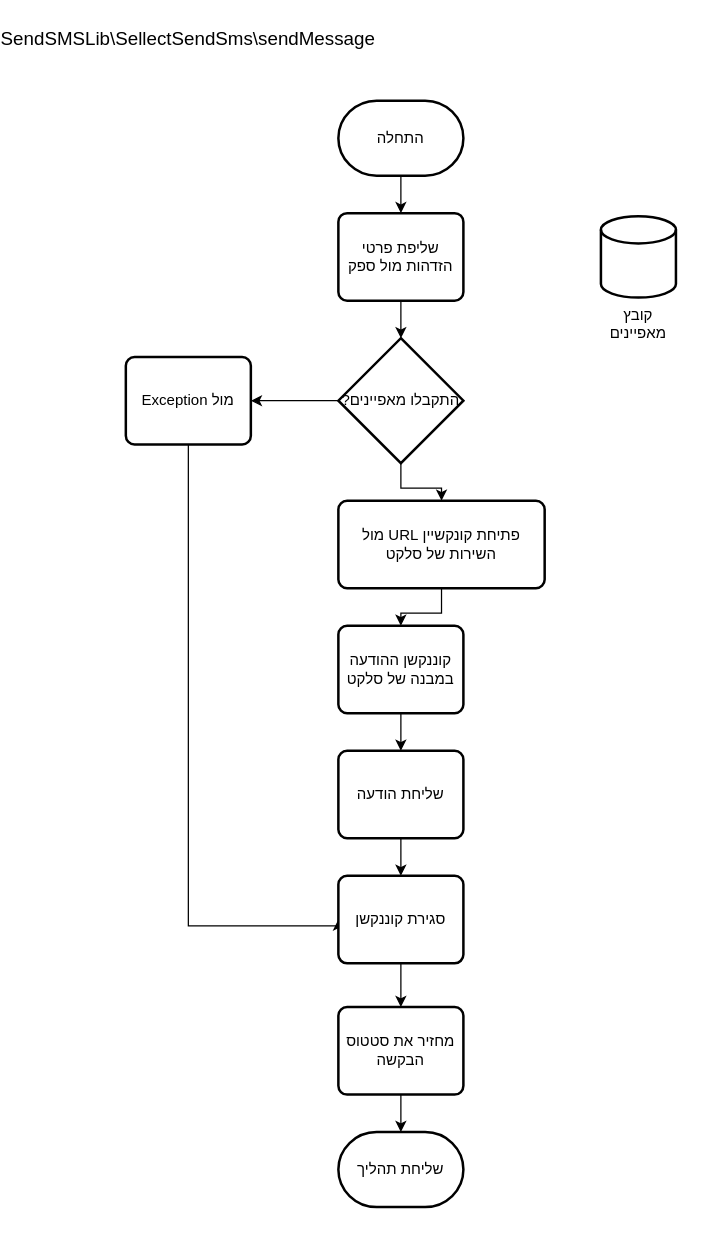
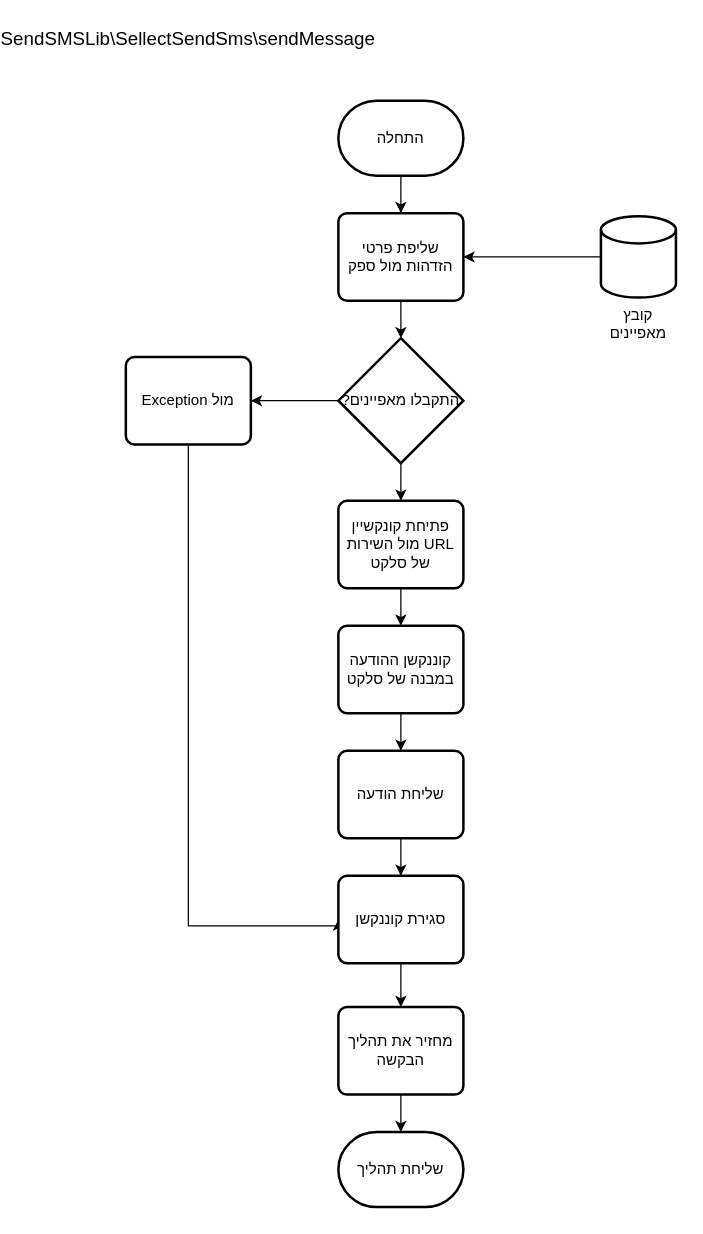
none -> (536, 257)
(441, 544) -> (401, 544)
(401, 1051) -> (401, 1051)
